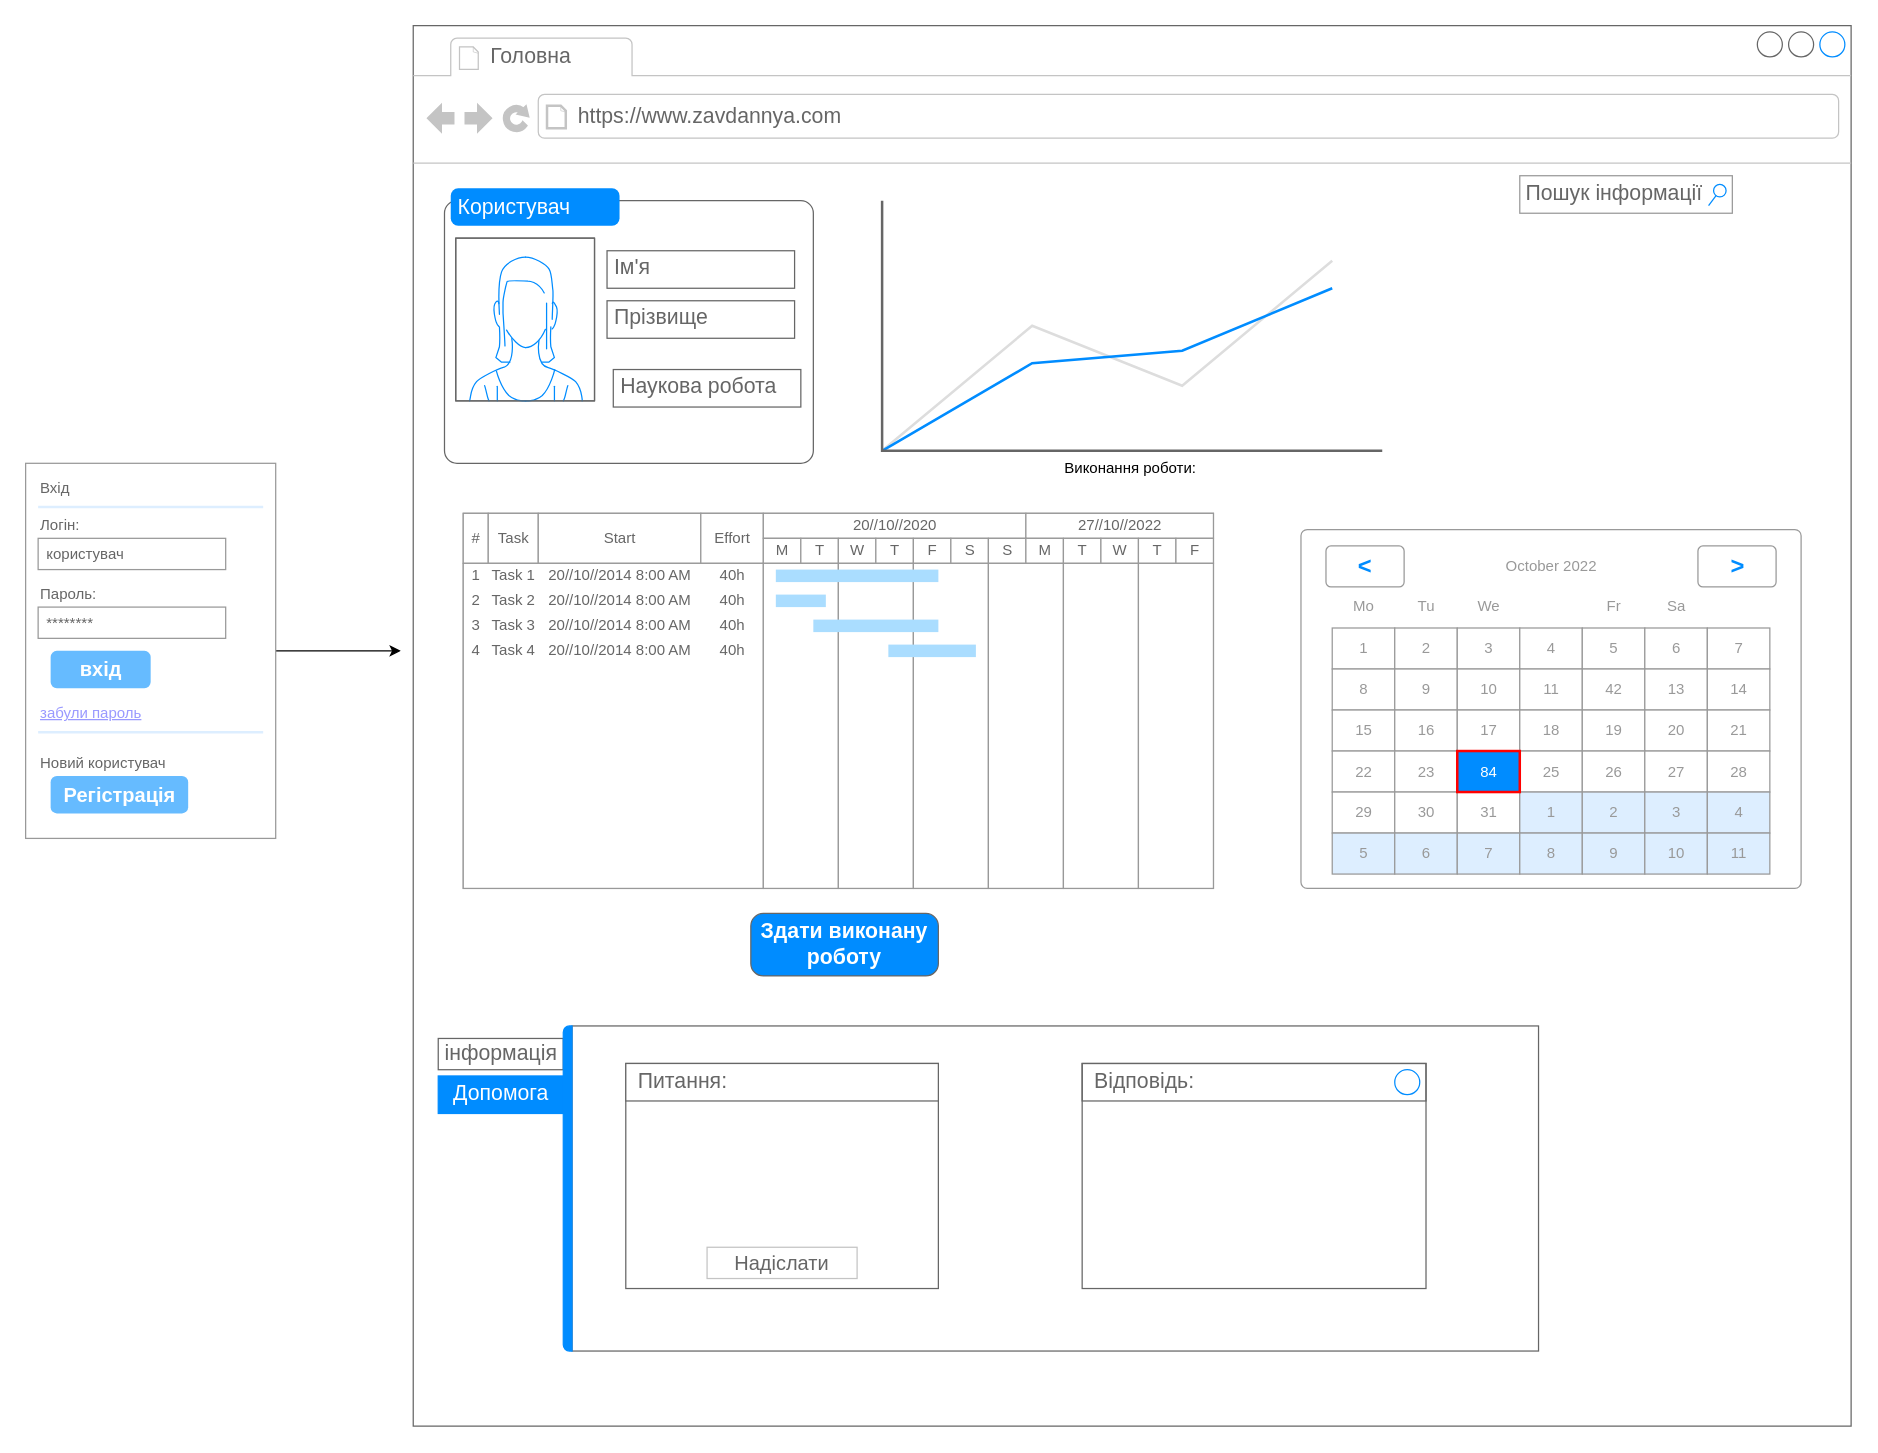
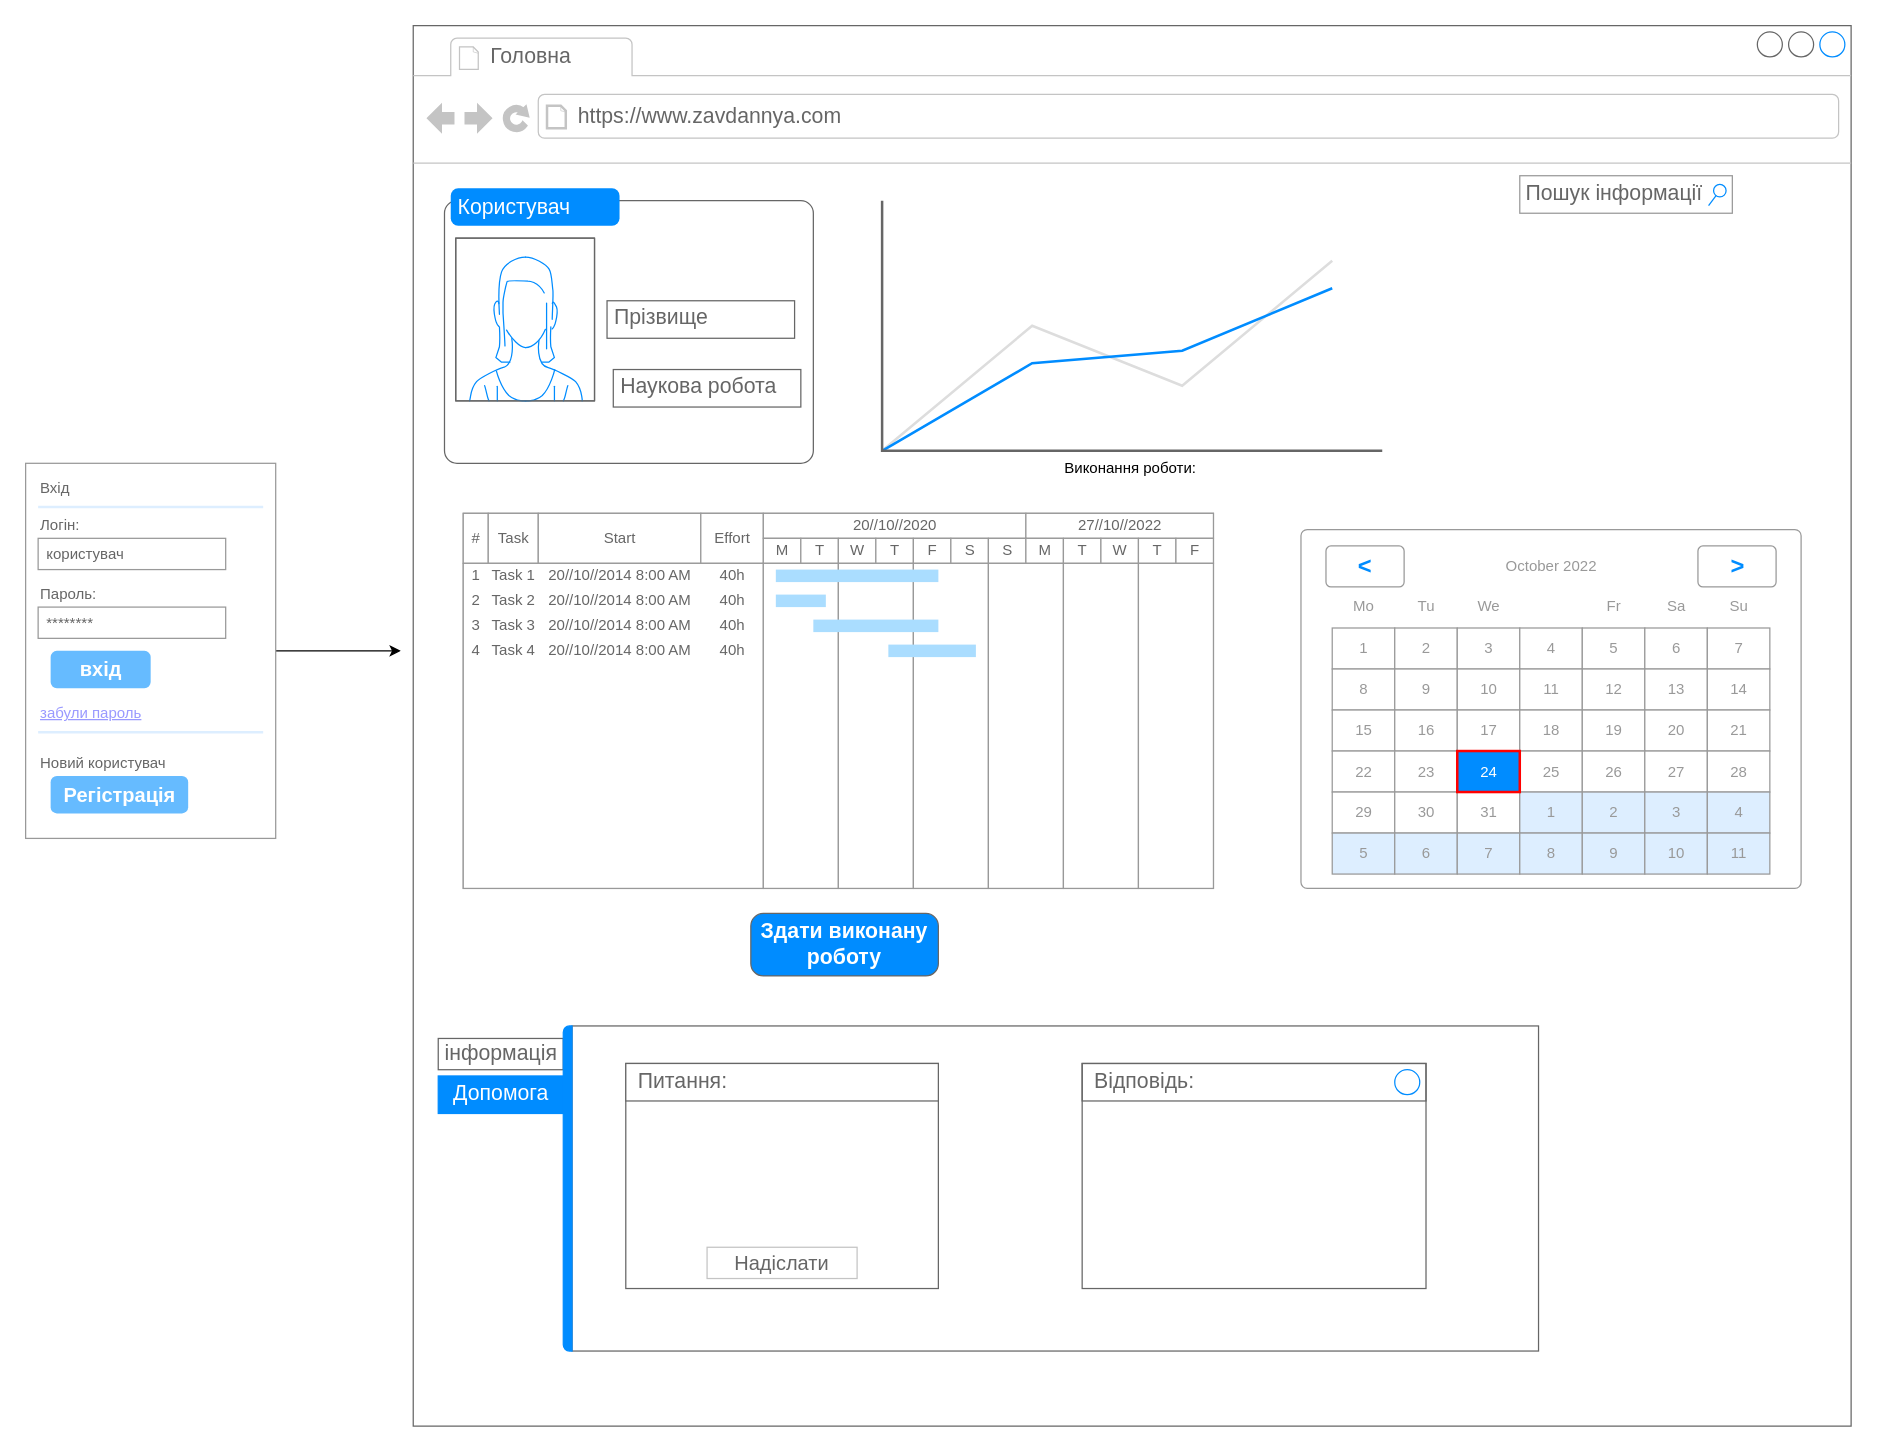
(701, 269) -> none
none -> (1738, 607)
(1614, 689) -> (1614, 689)
(1489, 772) -> (1489, 772)
